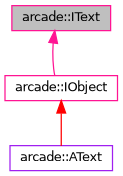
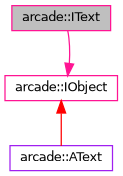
(53, 60) -> (70, 47)
